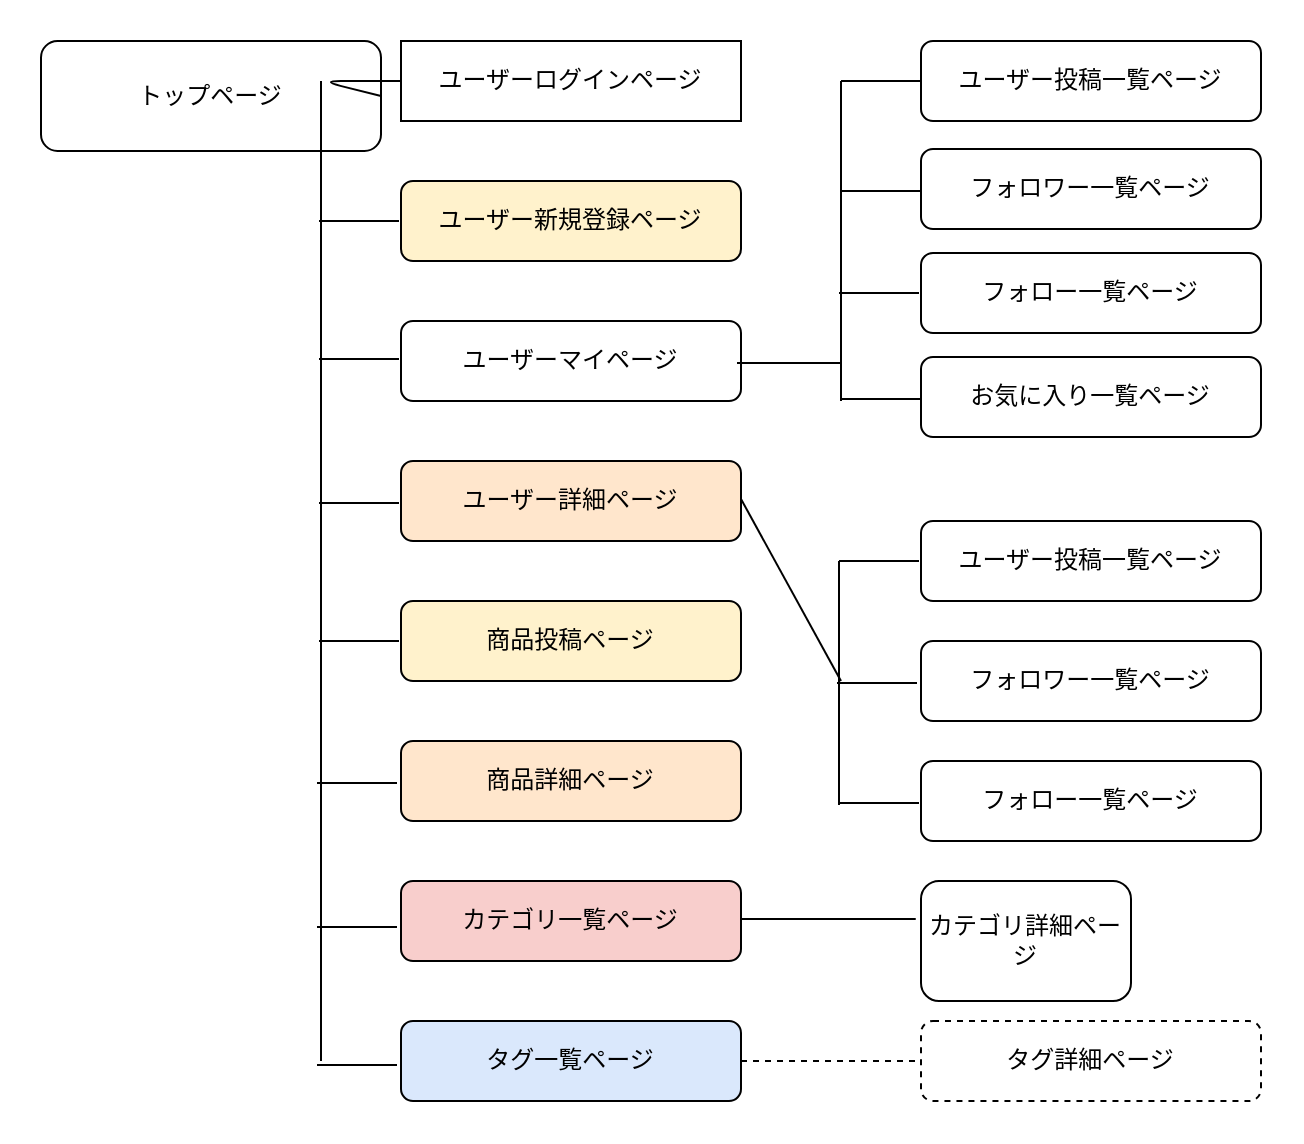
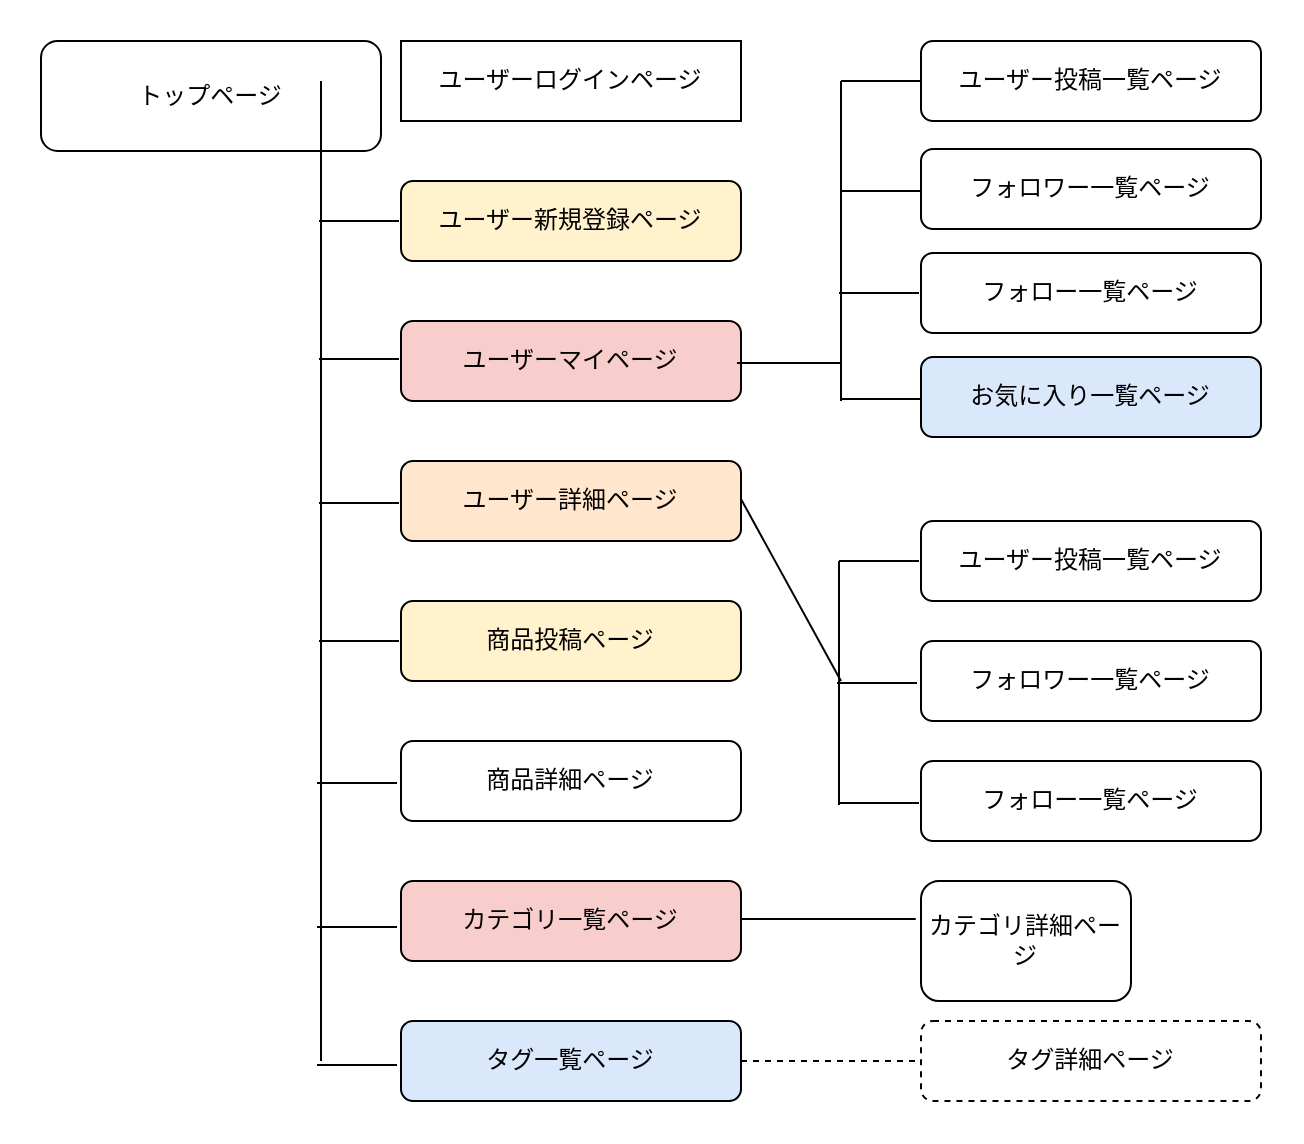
(341, 81) -> none
(571, 361) -> (571, 361)
(1091, 397) -> (1091, 397)
(571, 781) -> (571, 781)
